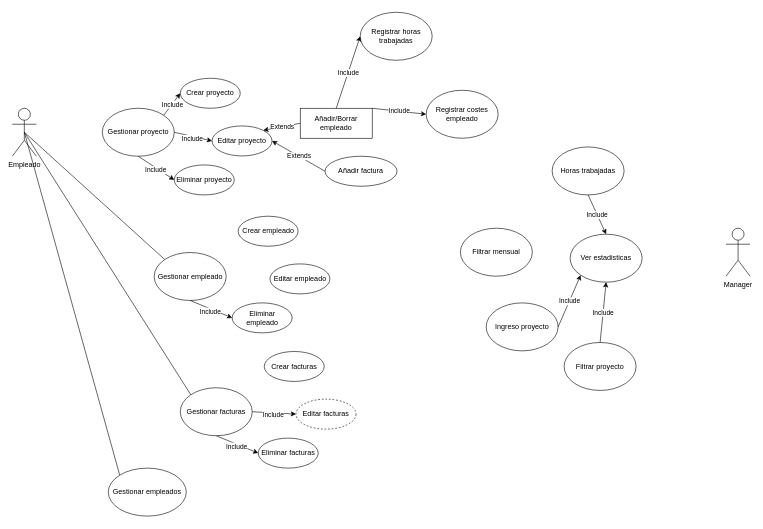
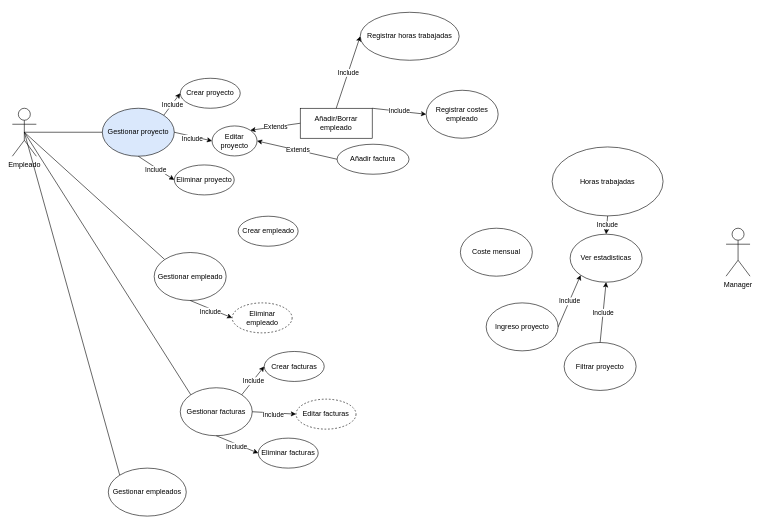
(396, 36) -> (410, 36)
none -> (64, 132)
(138, 132) -> (138, 132)
(242, 141) -> (235, 141)
(361, 171) -> (373, 159)
(588, 171) -> (608, 182)
(497, 252) -> (497, 252)
(300, 279) -> none
(262, 318) -> (262, 318)
none -> (252, 382)
